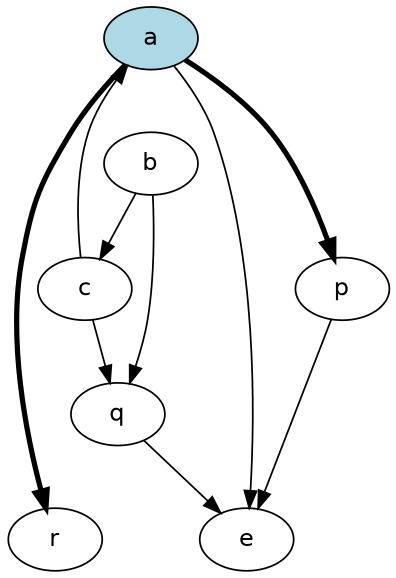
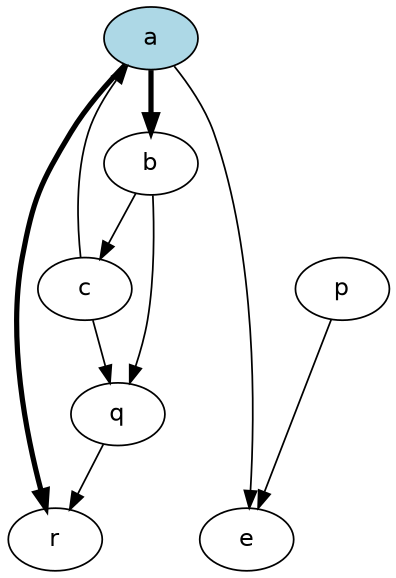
(274, 136) -> (151, 92)
(176, 471) -> (91, 469)
